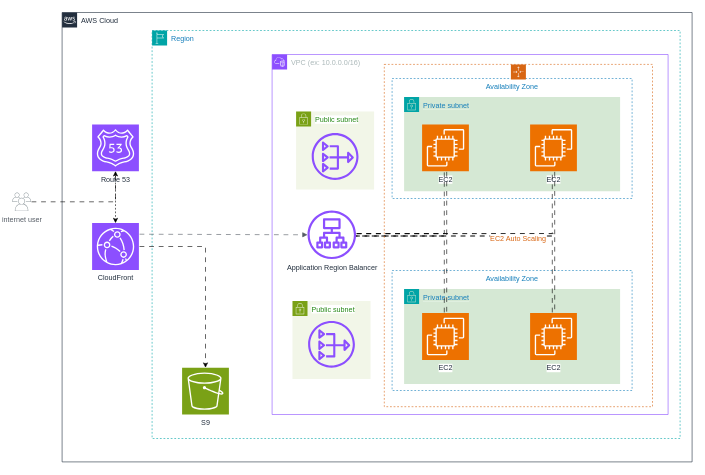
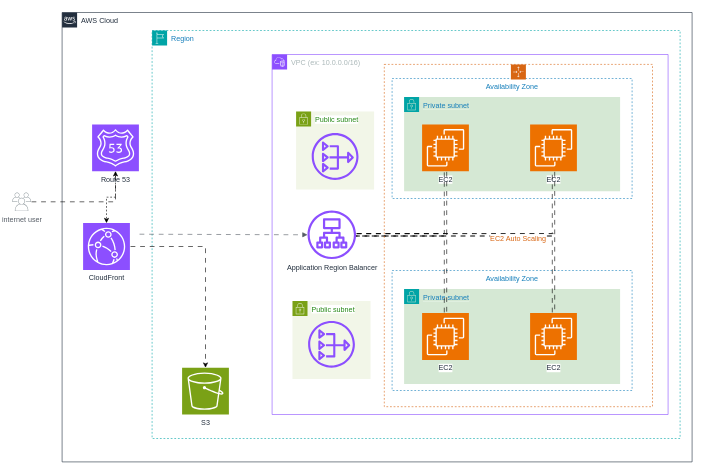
(116, 246) -> (107, 246)
(206, 423) -> (206, 423)
